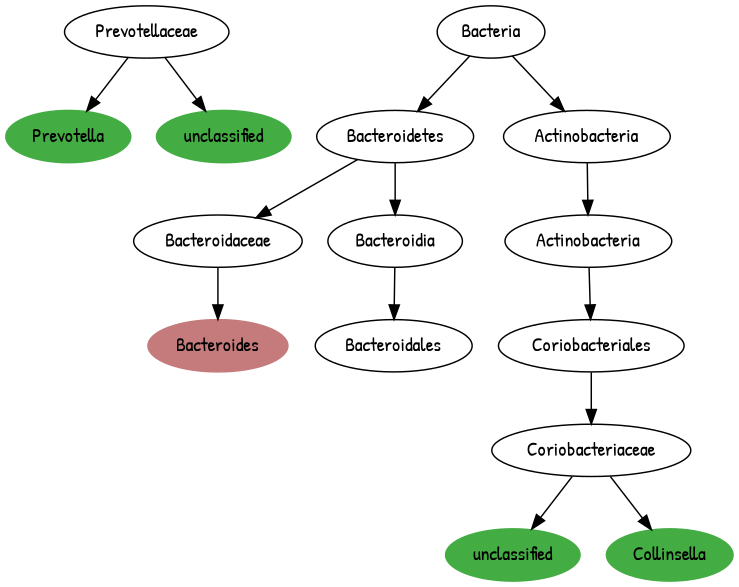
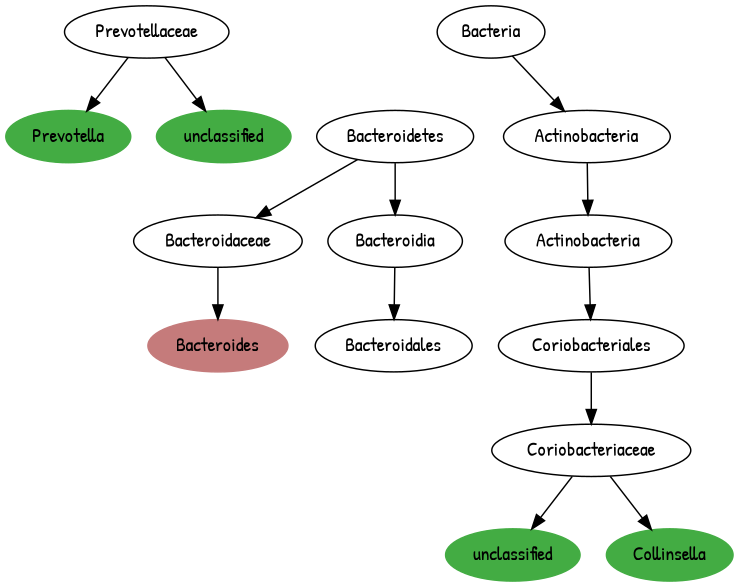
(449, 78) -> none
